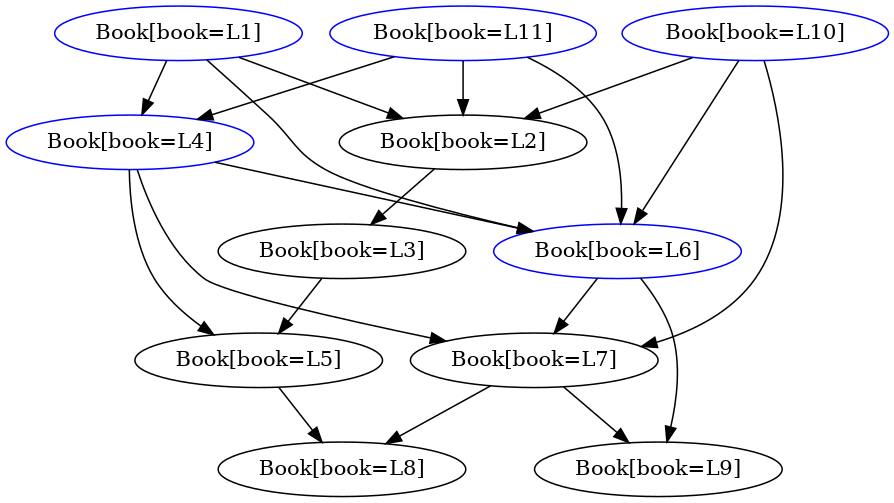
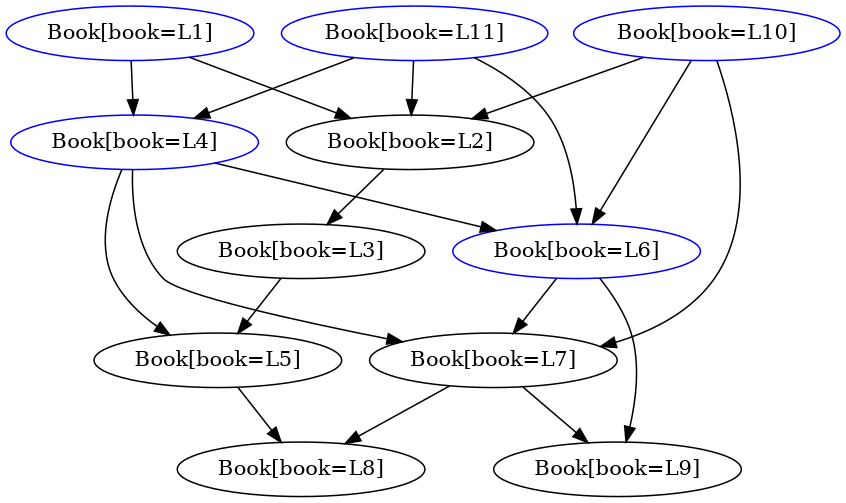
(343, 178) -> none
